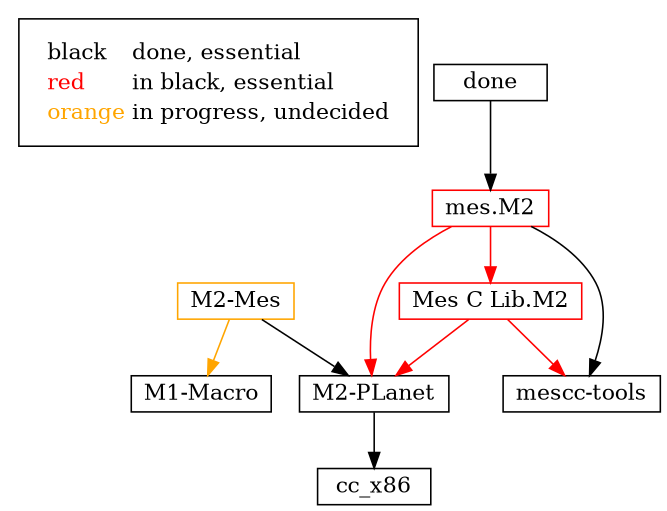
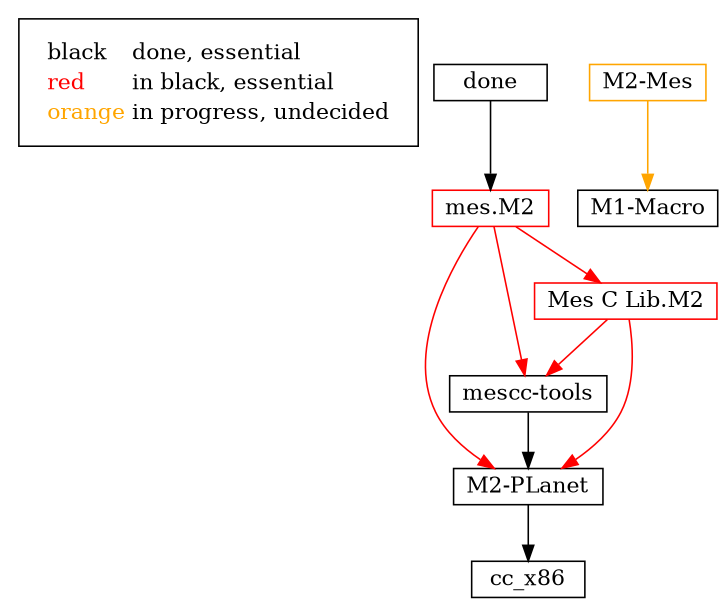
(594, 280) -> (508, 293)
(298, 343) -> (528, 432)
